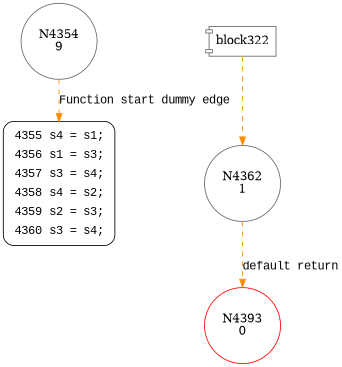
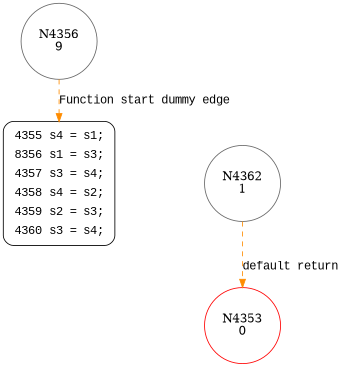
(59, 41) -> (59, 41)
(243, 41) -> none
(29, 155) -> (29, 155)
(243, 326) -> (243, 326)
